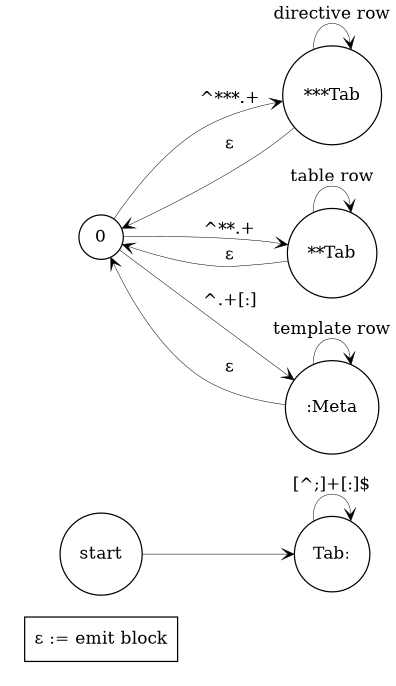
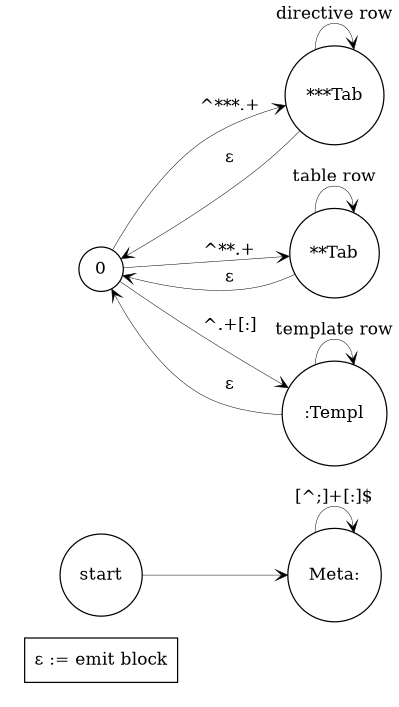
(332, 407) -> (335, 414)
(332, 554) -> (335, 575)
